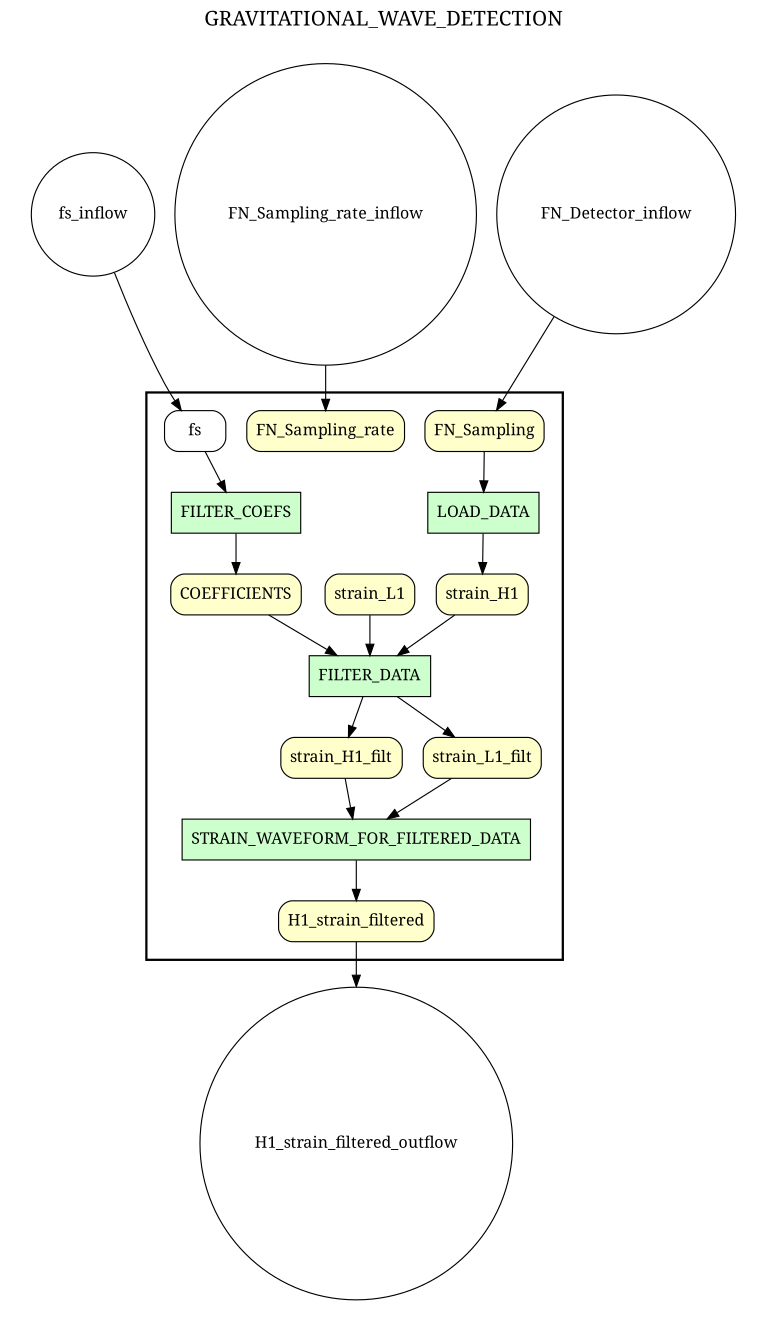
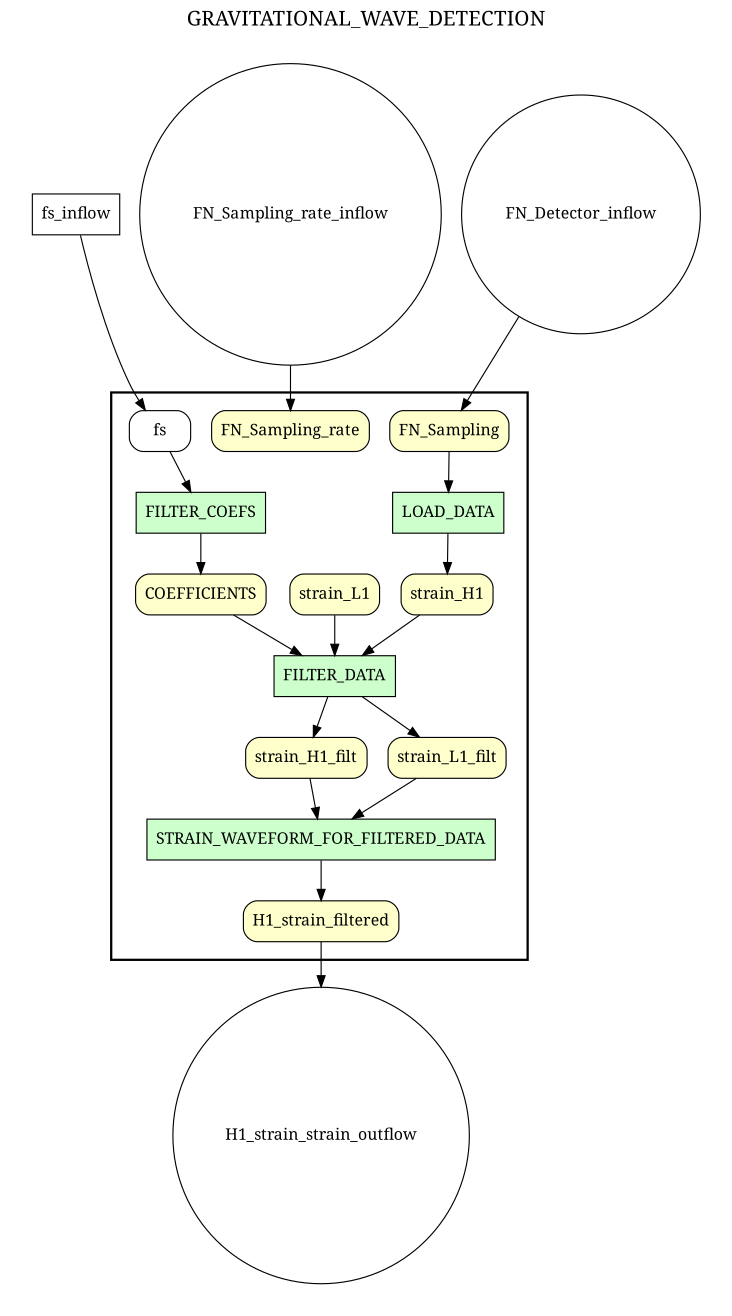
(93, 214) -> (76, 214)
(356, 1143) -> (321, 1136)
